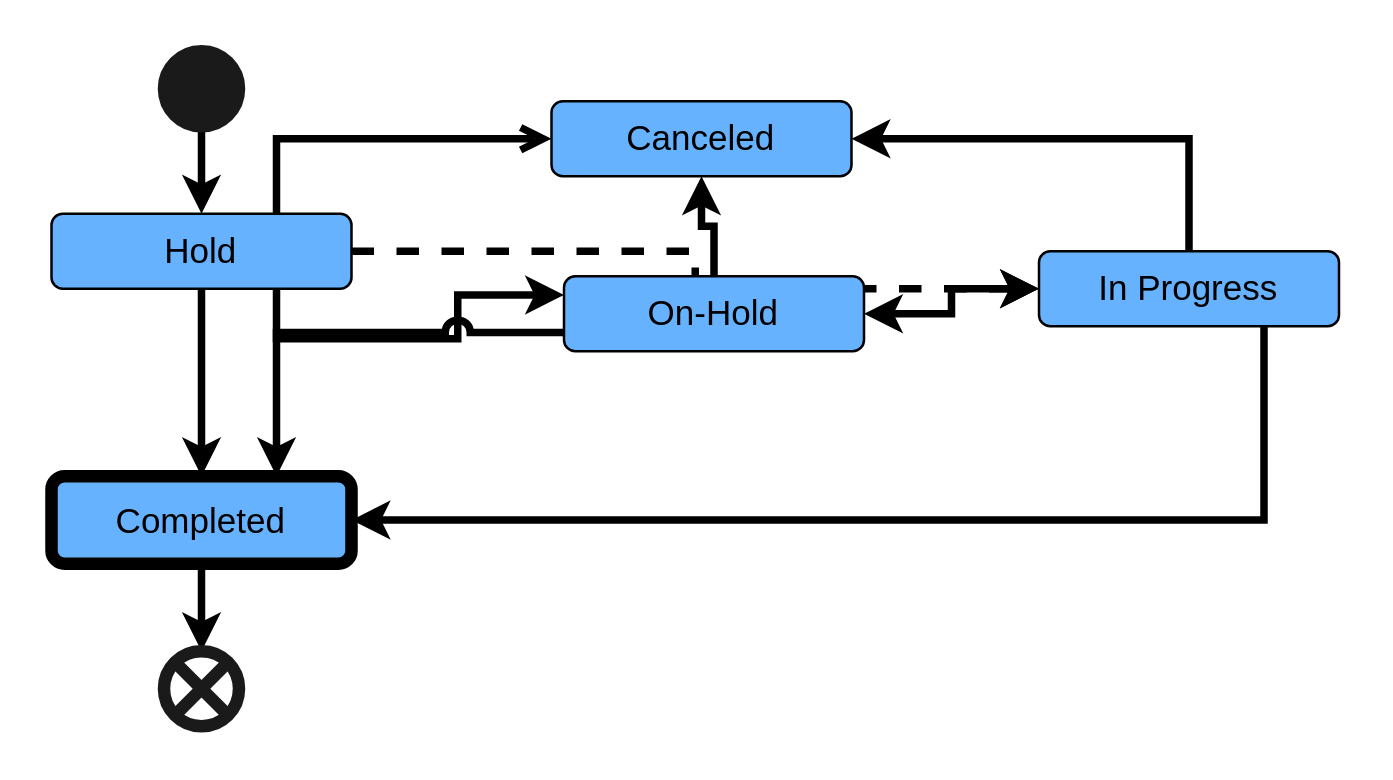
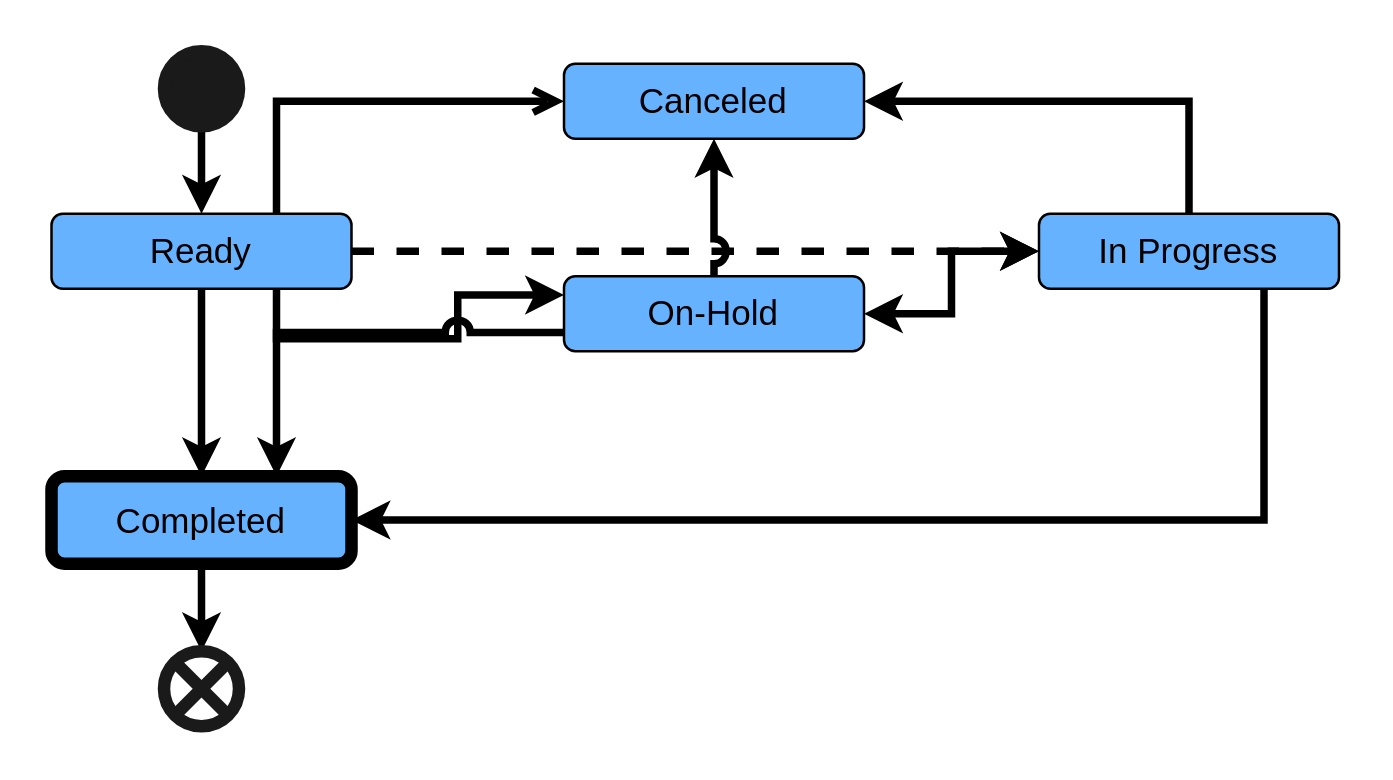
(701, 139) -> (714, 101)
(201, 251) -> (201, 251)
(1189, 289) -> (1189, 251)
